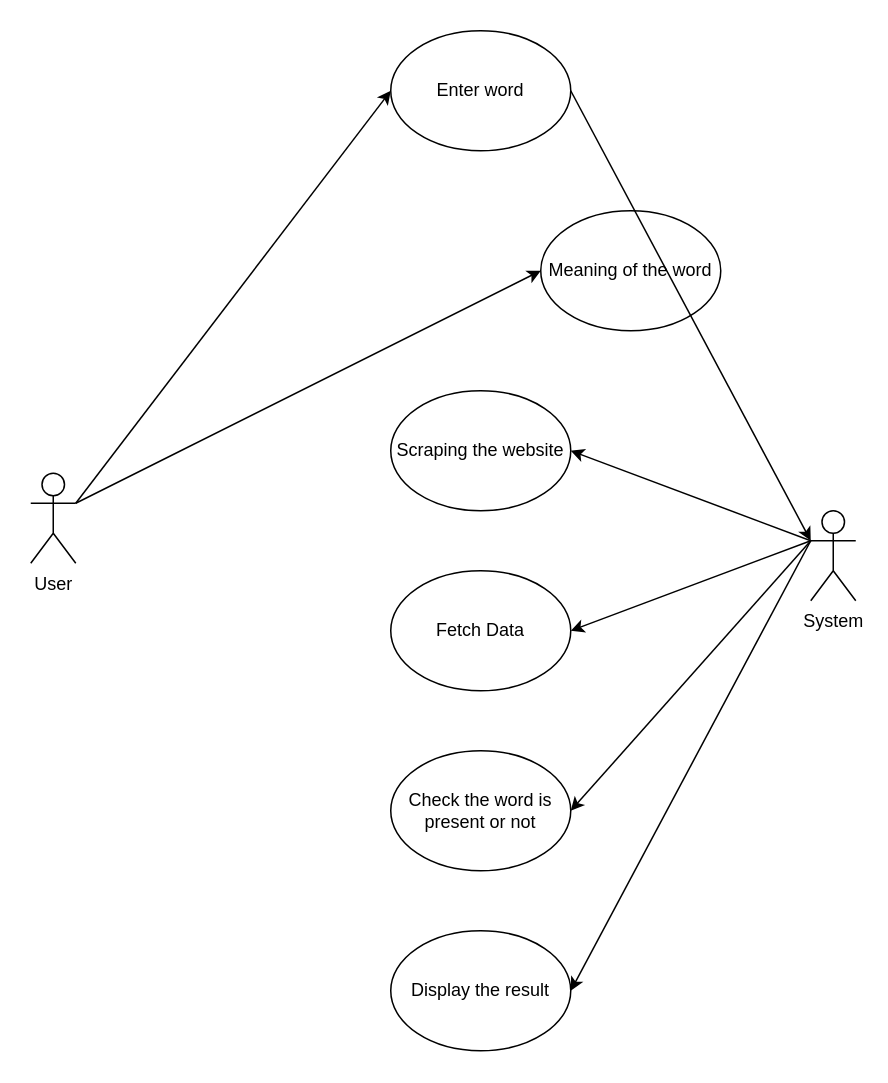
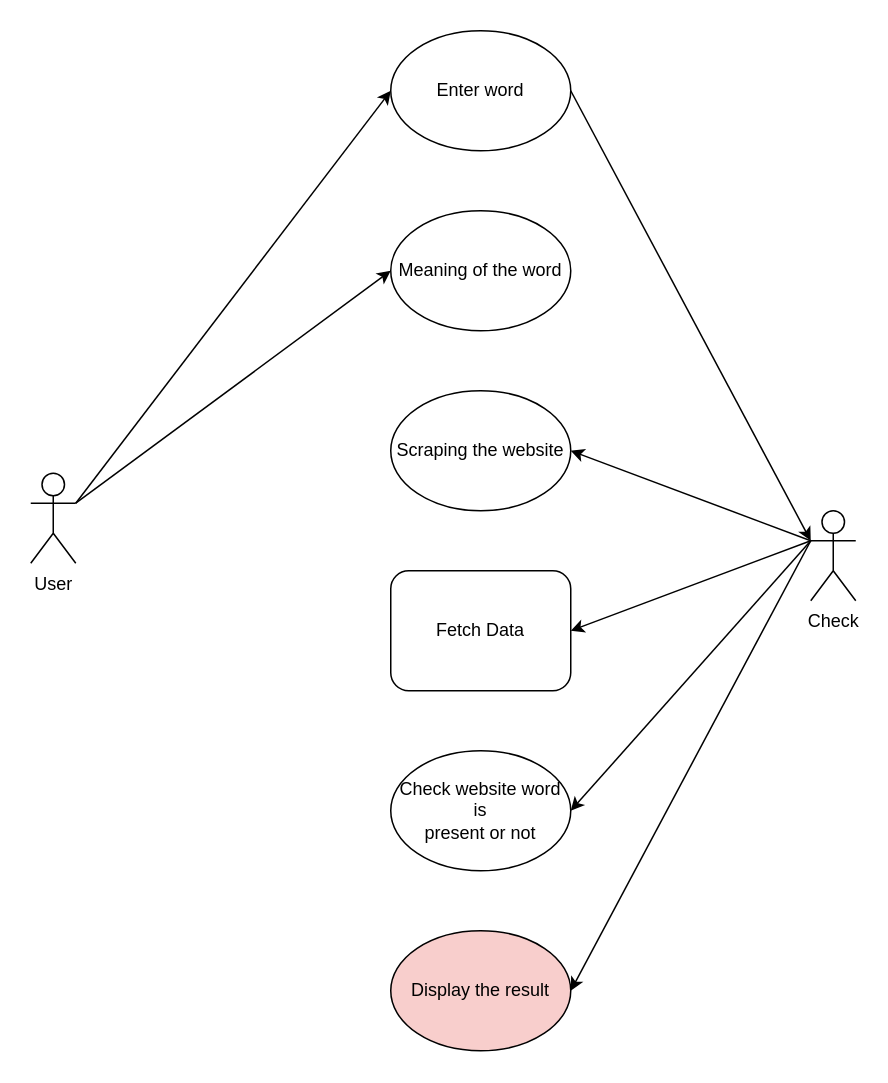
(631, 271) -> (481, 271)
(834, 622) -> (834, 622)
(481, 631) -> (481, 631)
(481, 811) -> (481, 811)
(481, 991) -> (481, 991)
